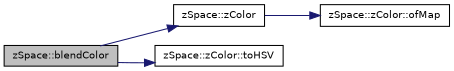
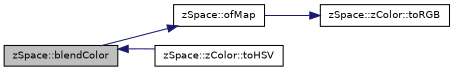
(219, 16) -> (219, 16)
(385, 16) -> (385, 16)
(131, 63) -> (142, 49)
